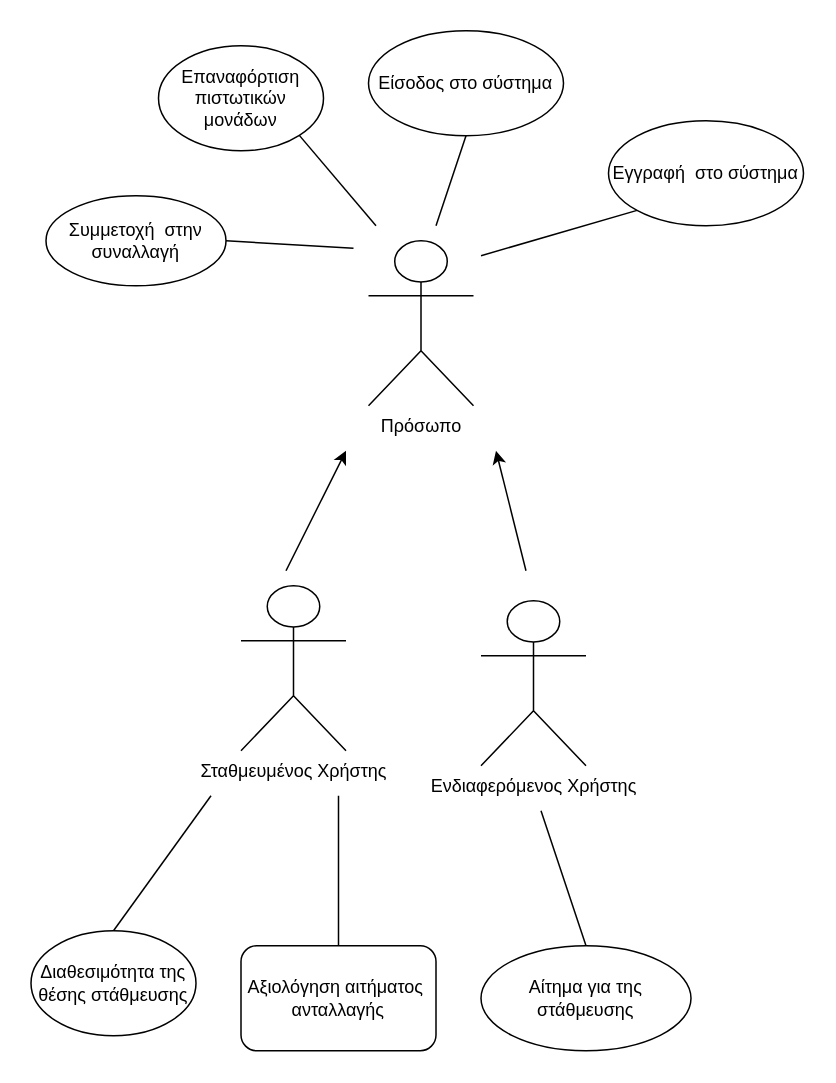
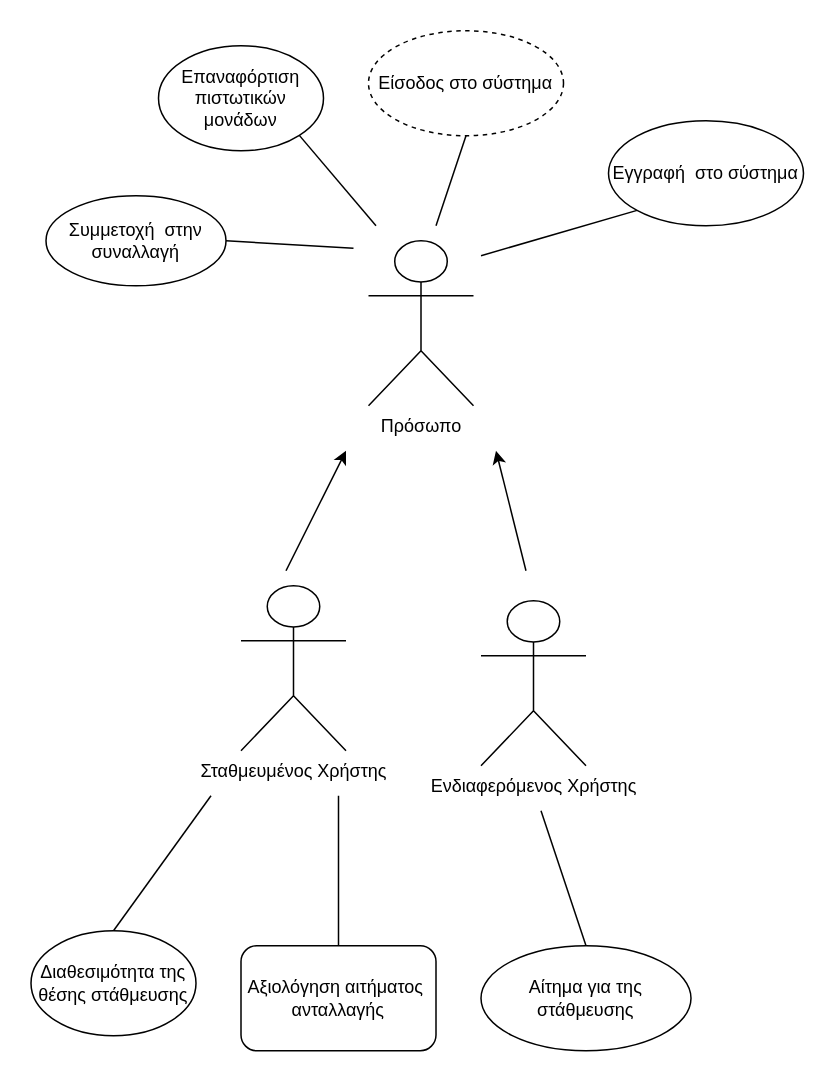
(466, 83) -> (466, 83)
